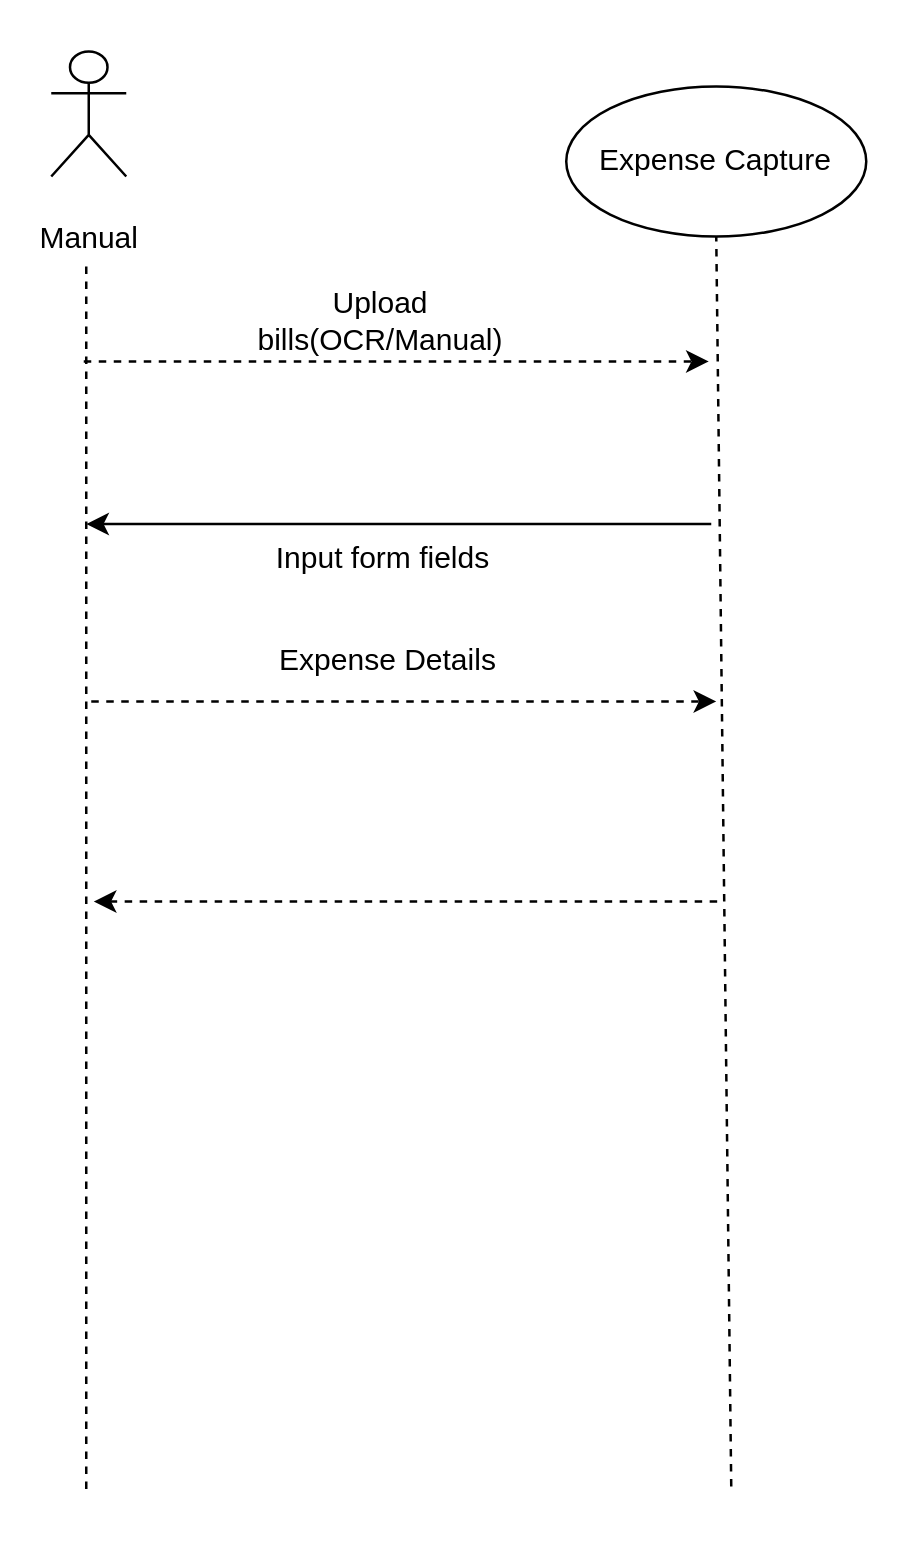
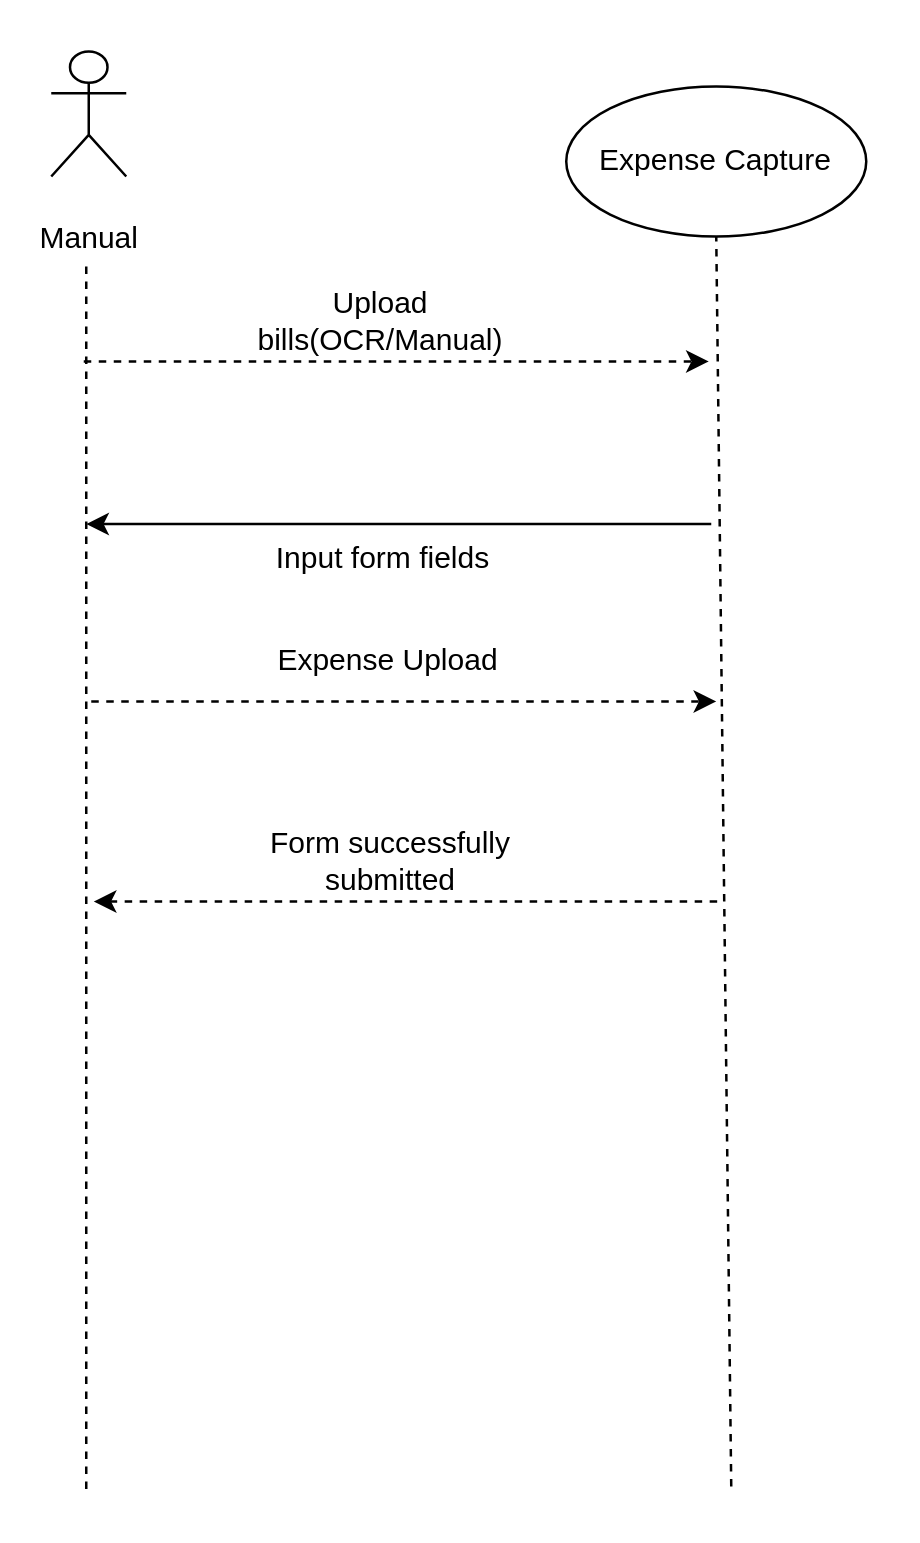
(389, 661) -> (389, 661)
none -> (391, 861)
